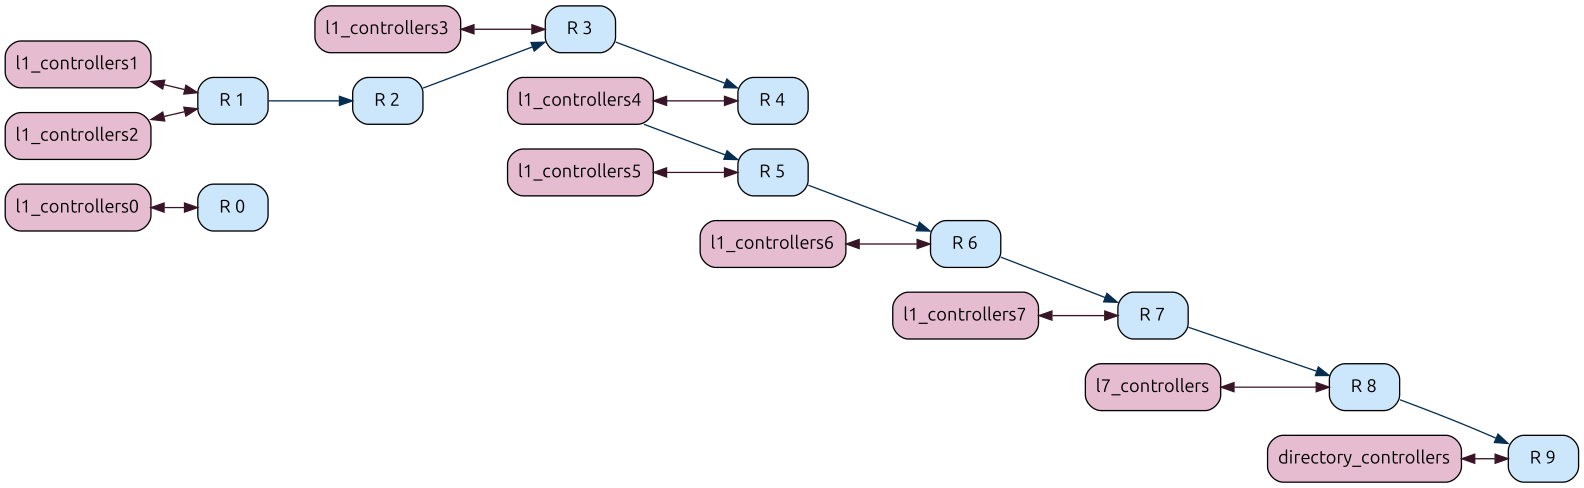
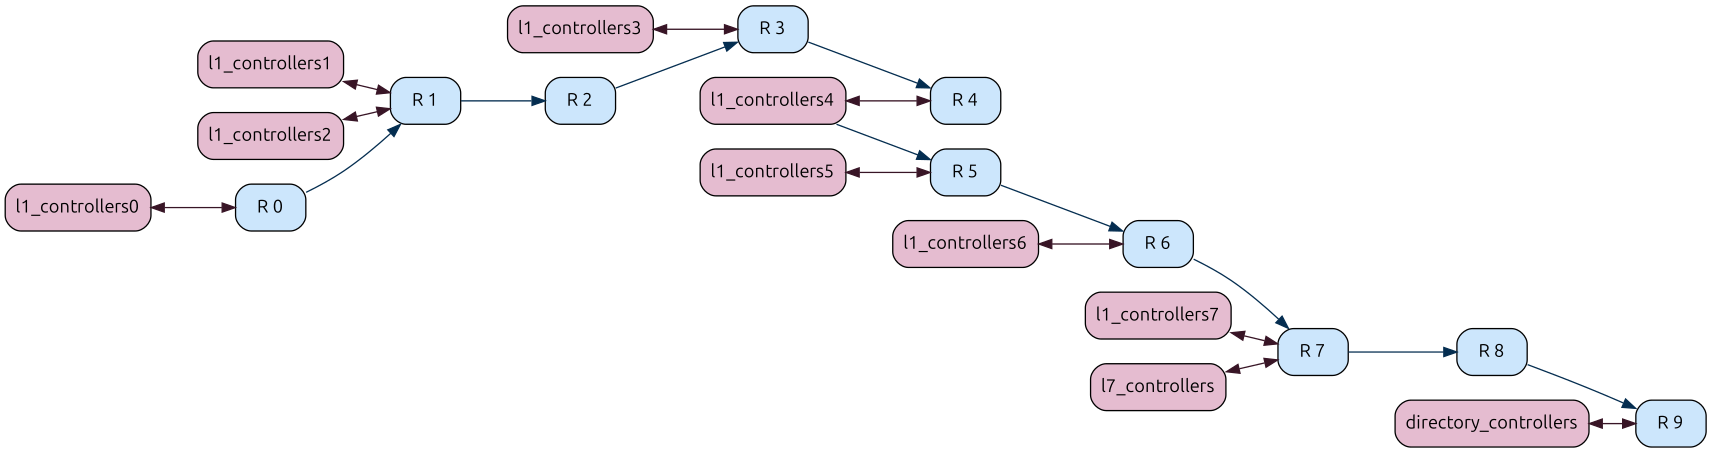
none -> (351, 166)
(1275, 387) -> (1252, 366)
